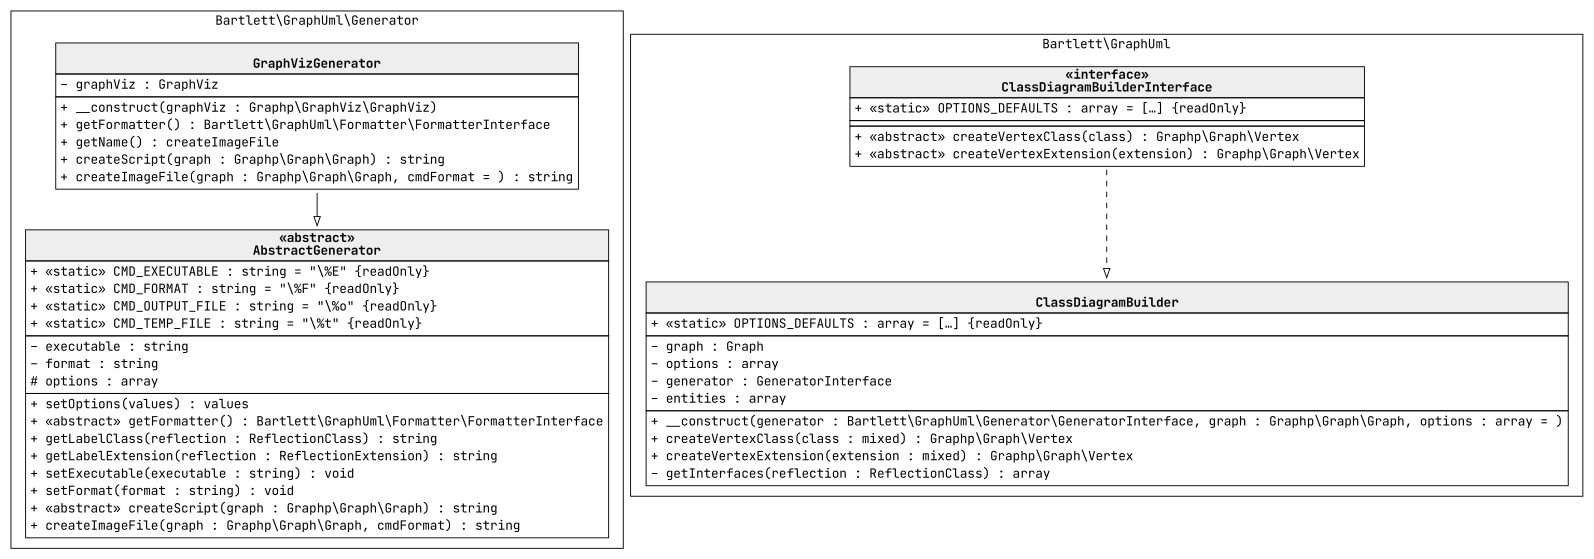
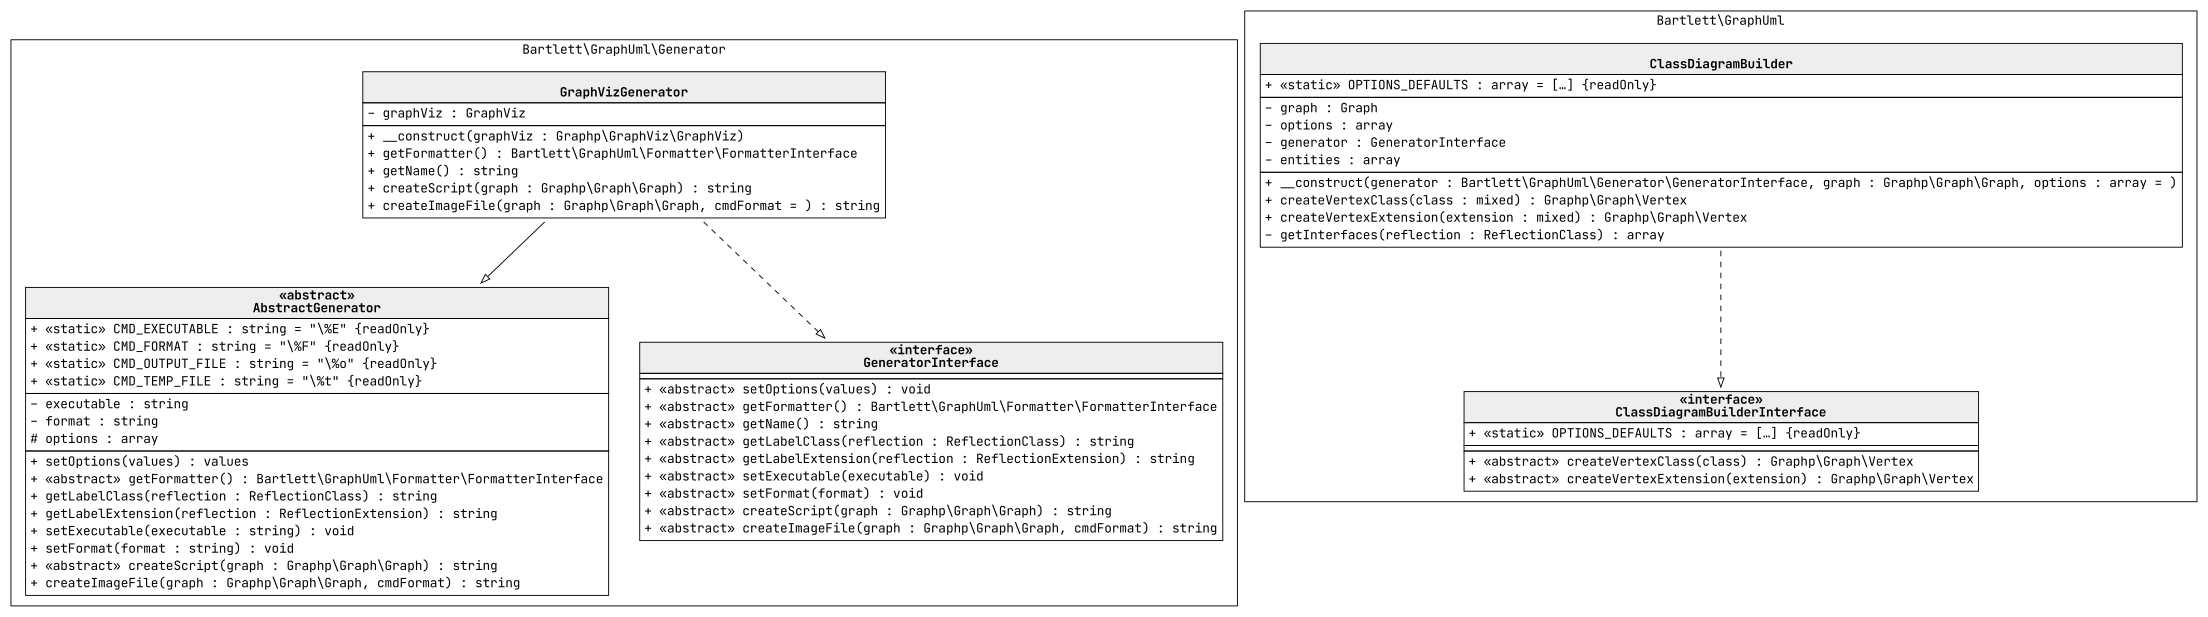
(170, 143) -> (443, 171)
(1107, 219) -> (1721, 314)
none -> (931, 441)
